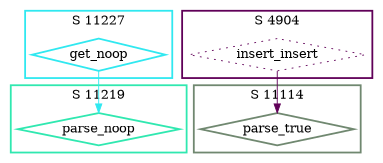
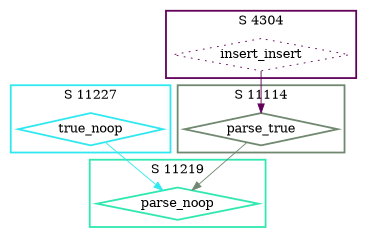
(277, 21) -> (261, 21)
(99, 55) -> (91, 129)
none -> (221, 165)
